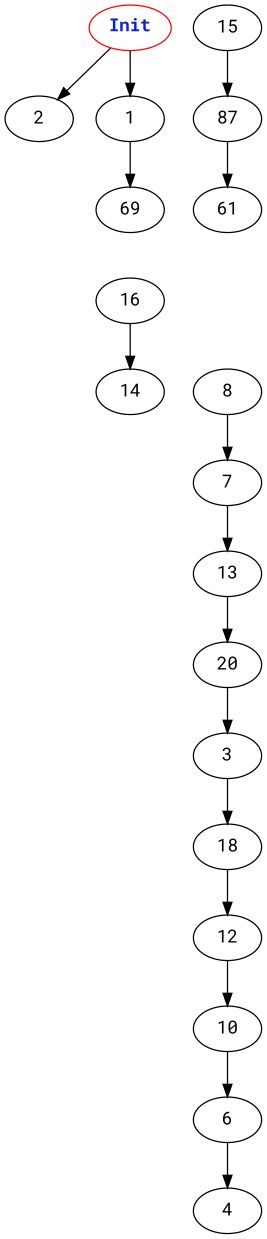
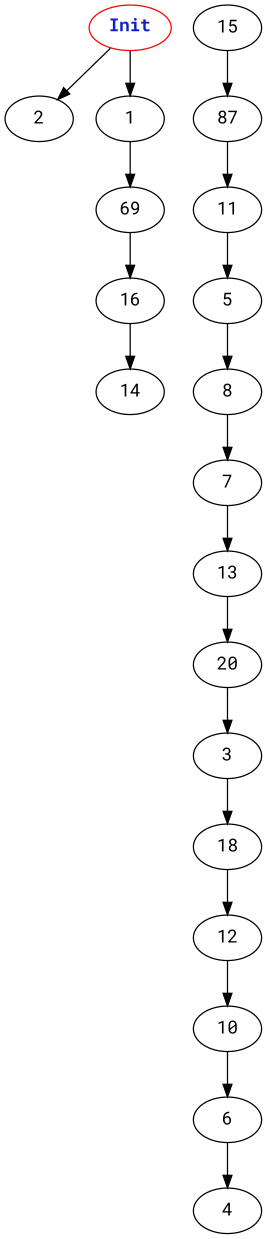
(228, 210) -> (228, 210)
none -> (130, 249)
none -> (228, 301)
